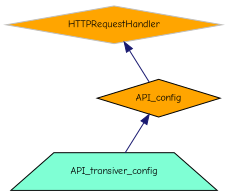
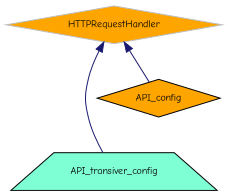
(135, 138) -> (86, 102)
